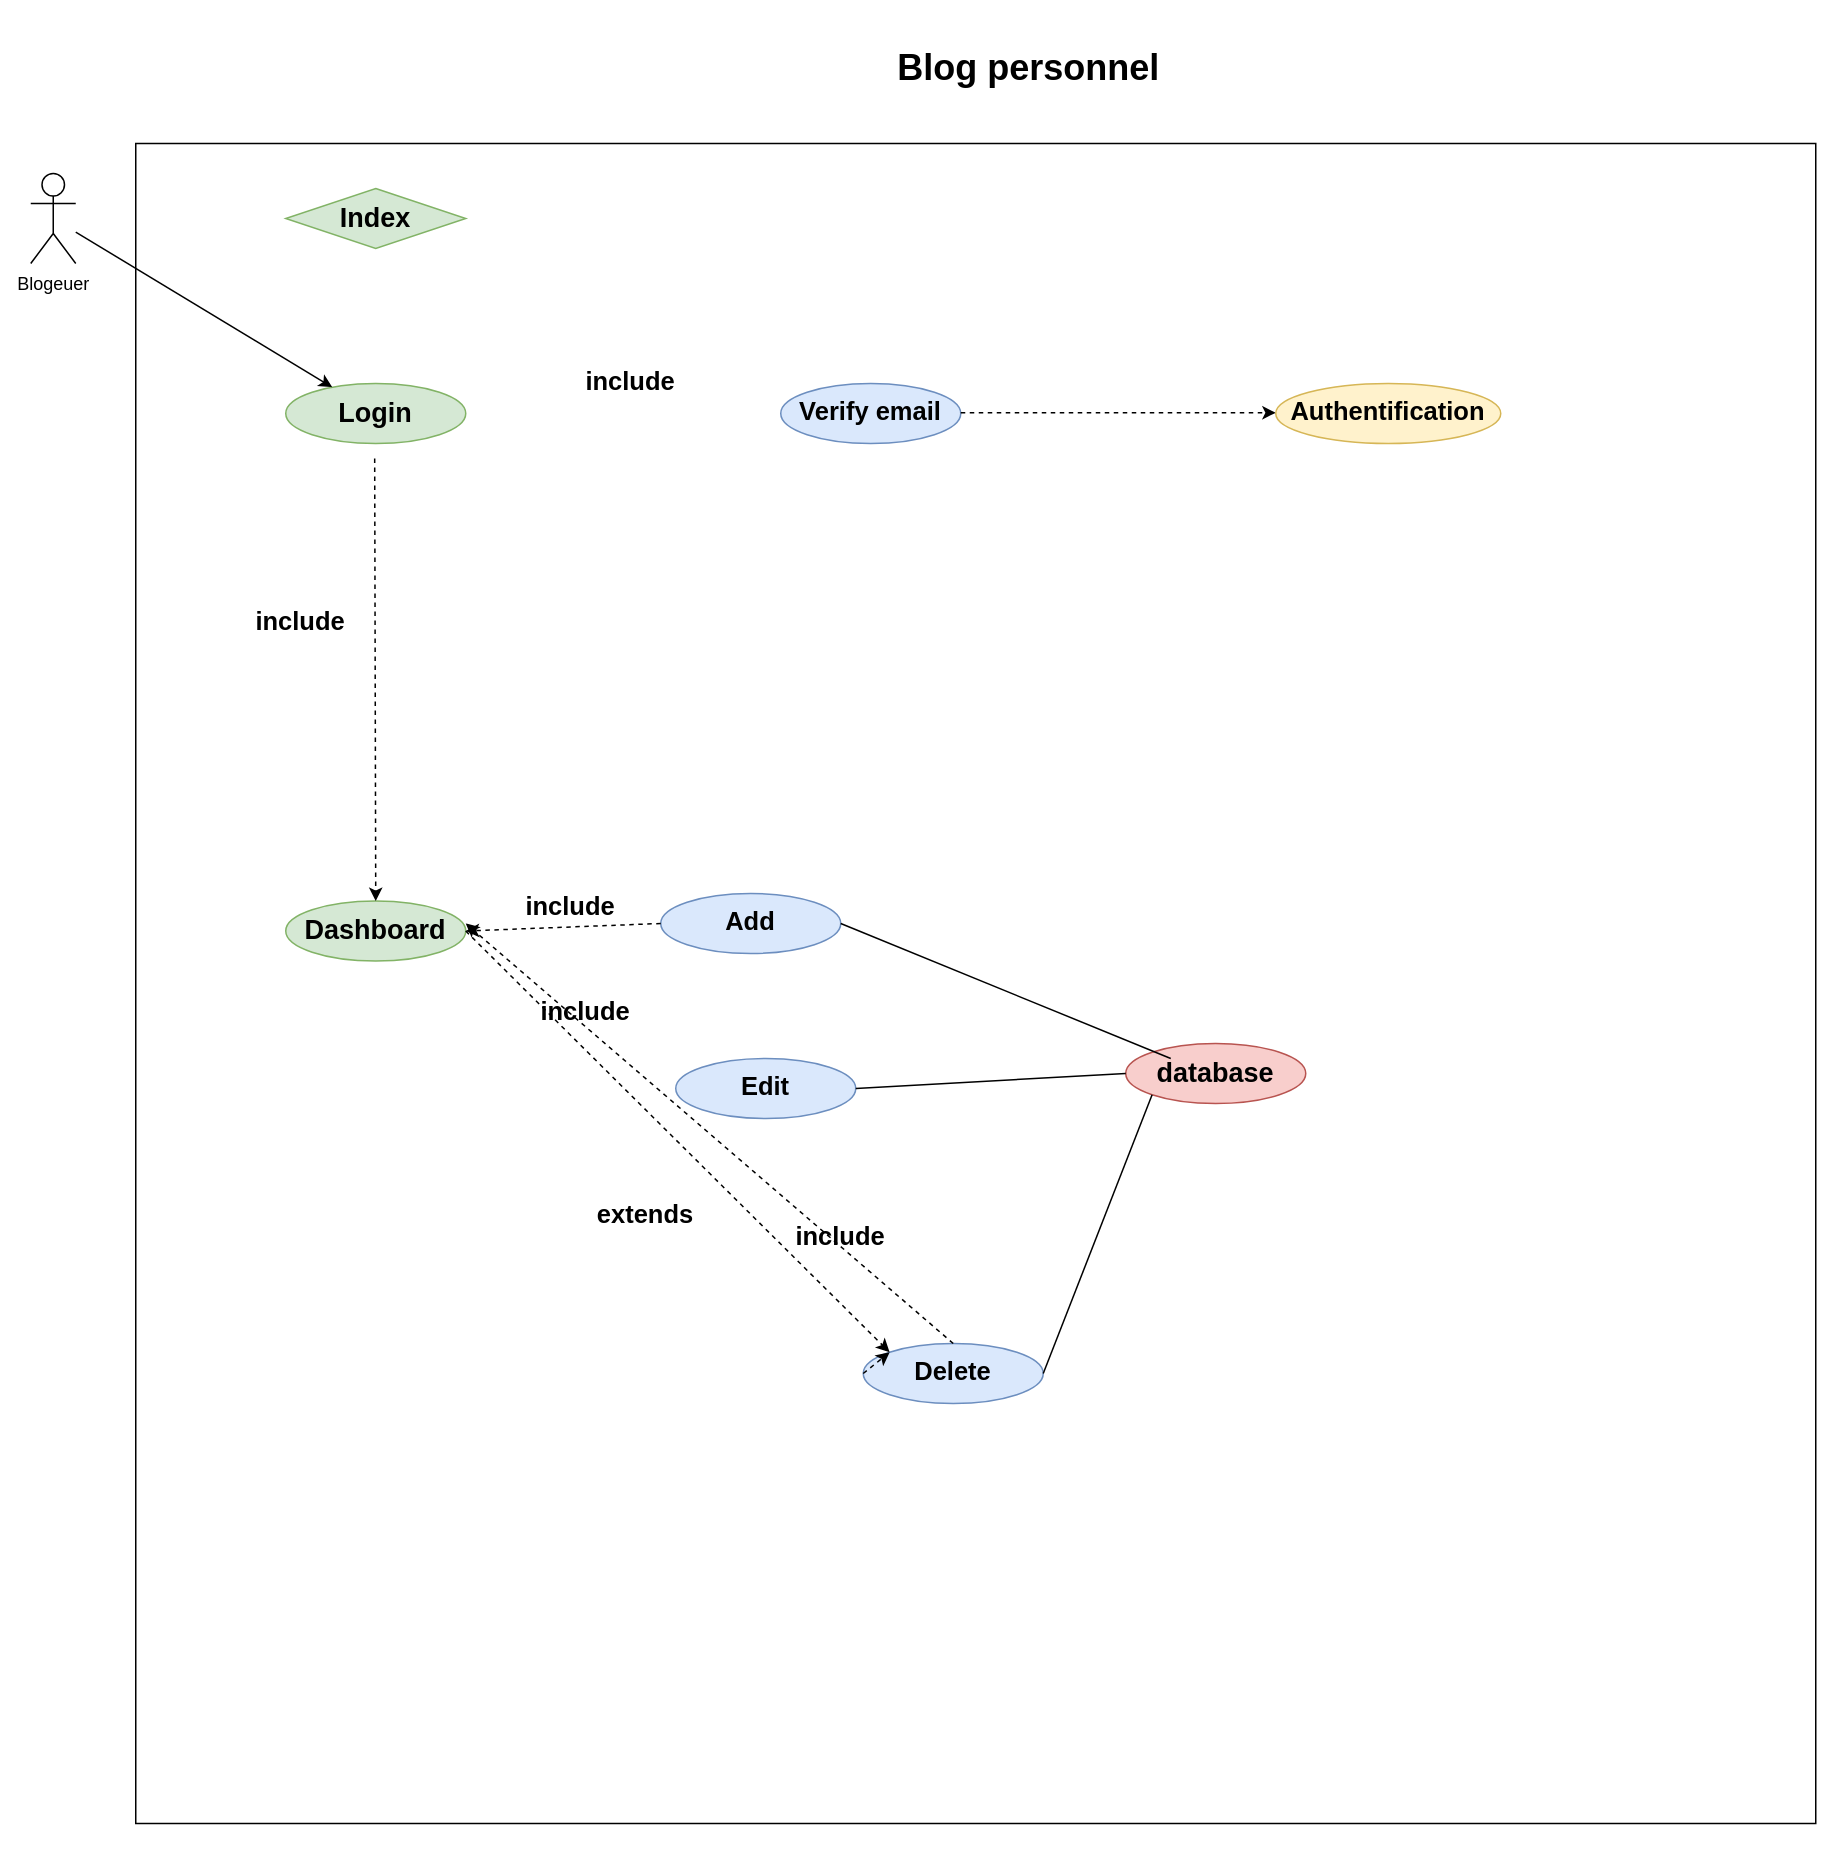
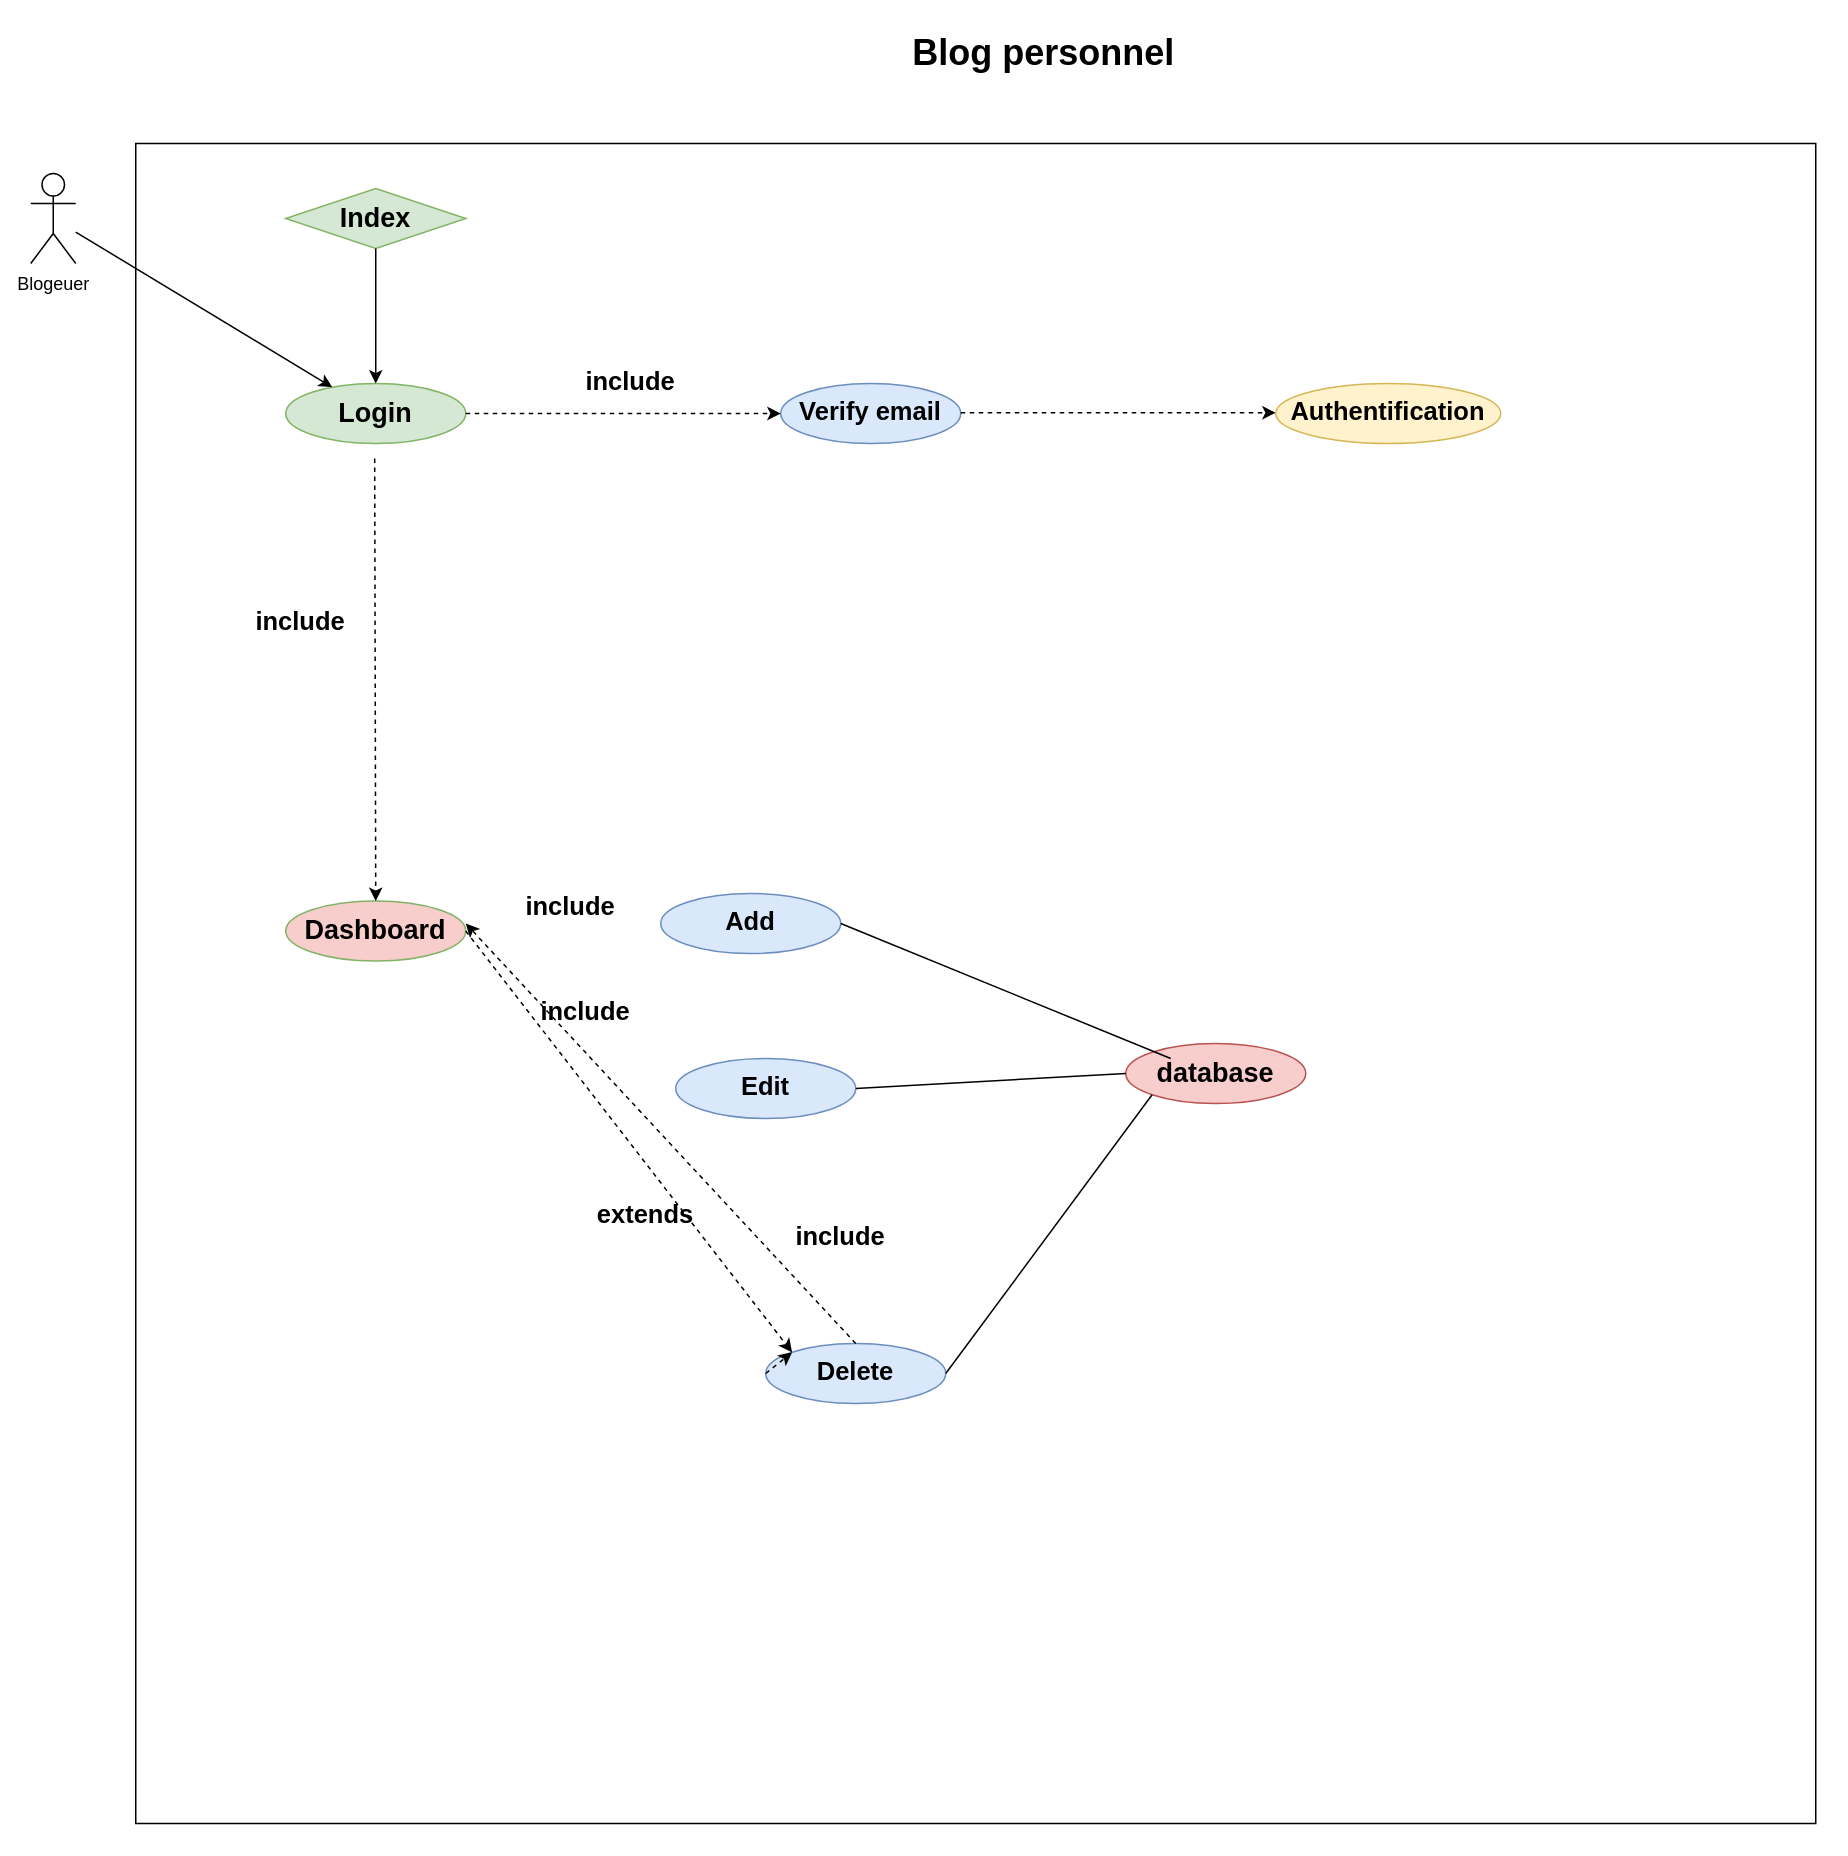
(1028, 68) -> (1043, 53)
none -> (376, 310)
none -> (618, 413)
(570, 927) -> none
(376, 931) -> (376, 931)
(953, 1373) -> (856, 1373)
